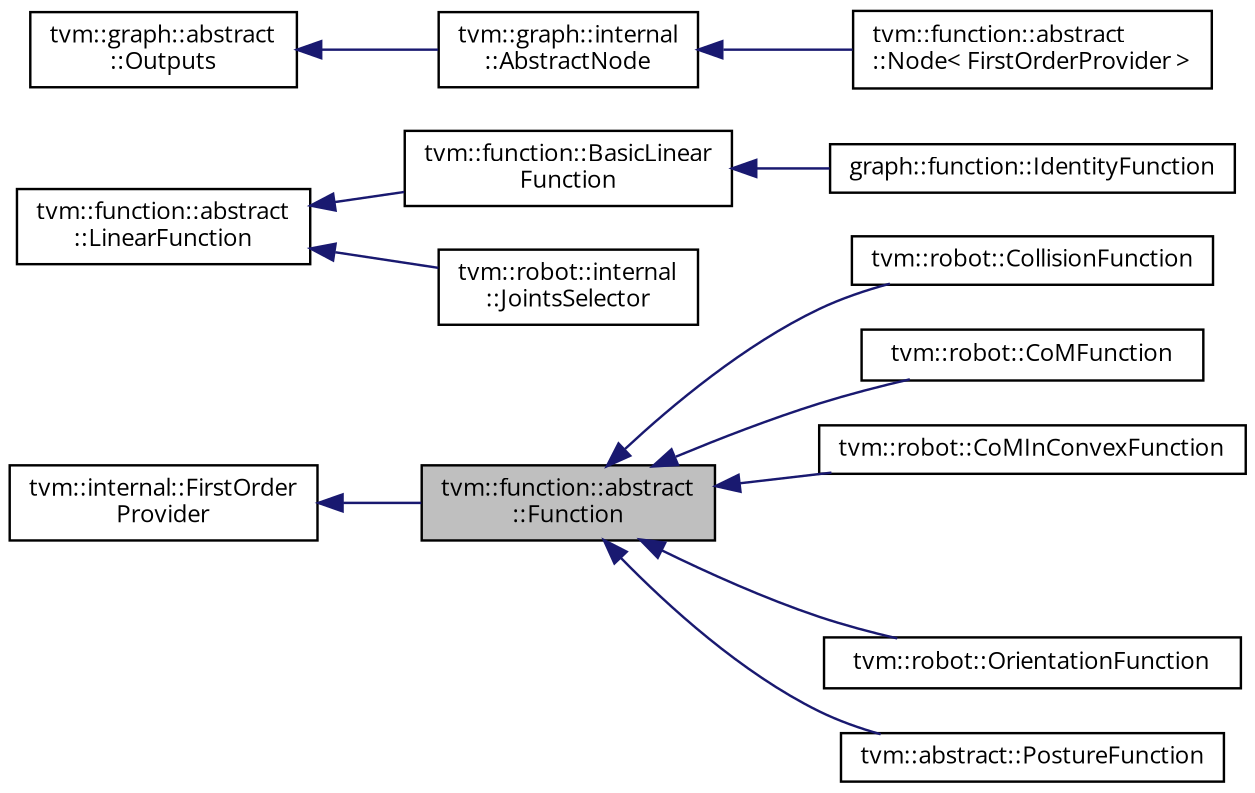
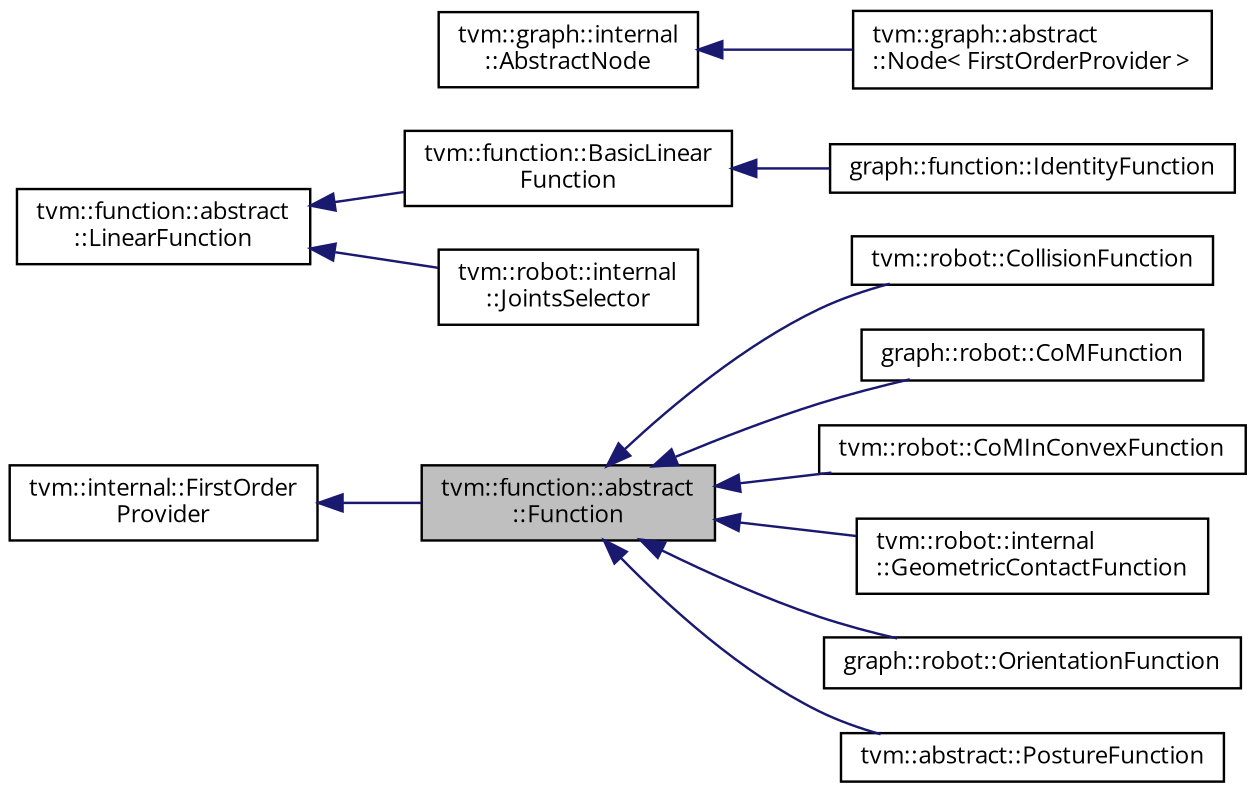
(164, 50) -> none
(1032, 50) -> (1032, 50)
(1032, 355) -> (1032, 355)
none -> (1032, 556)
(1032, 663) -> (1032, 663)
